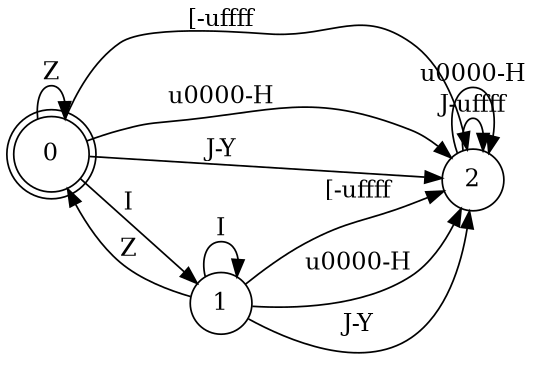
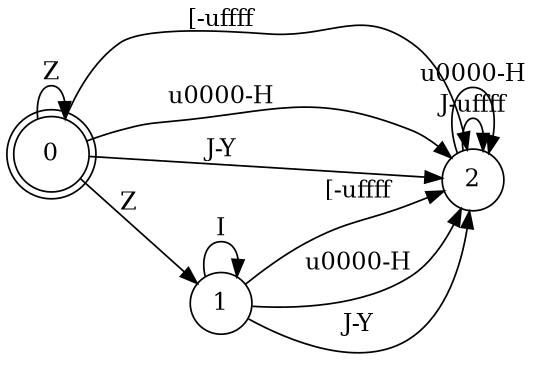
(129, 203) -> (129, 203)
(122, 264) -> none
